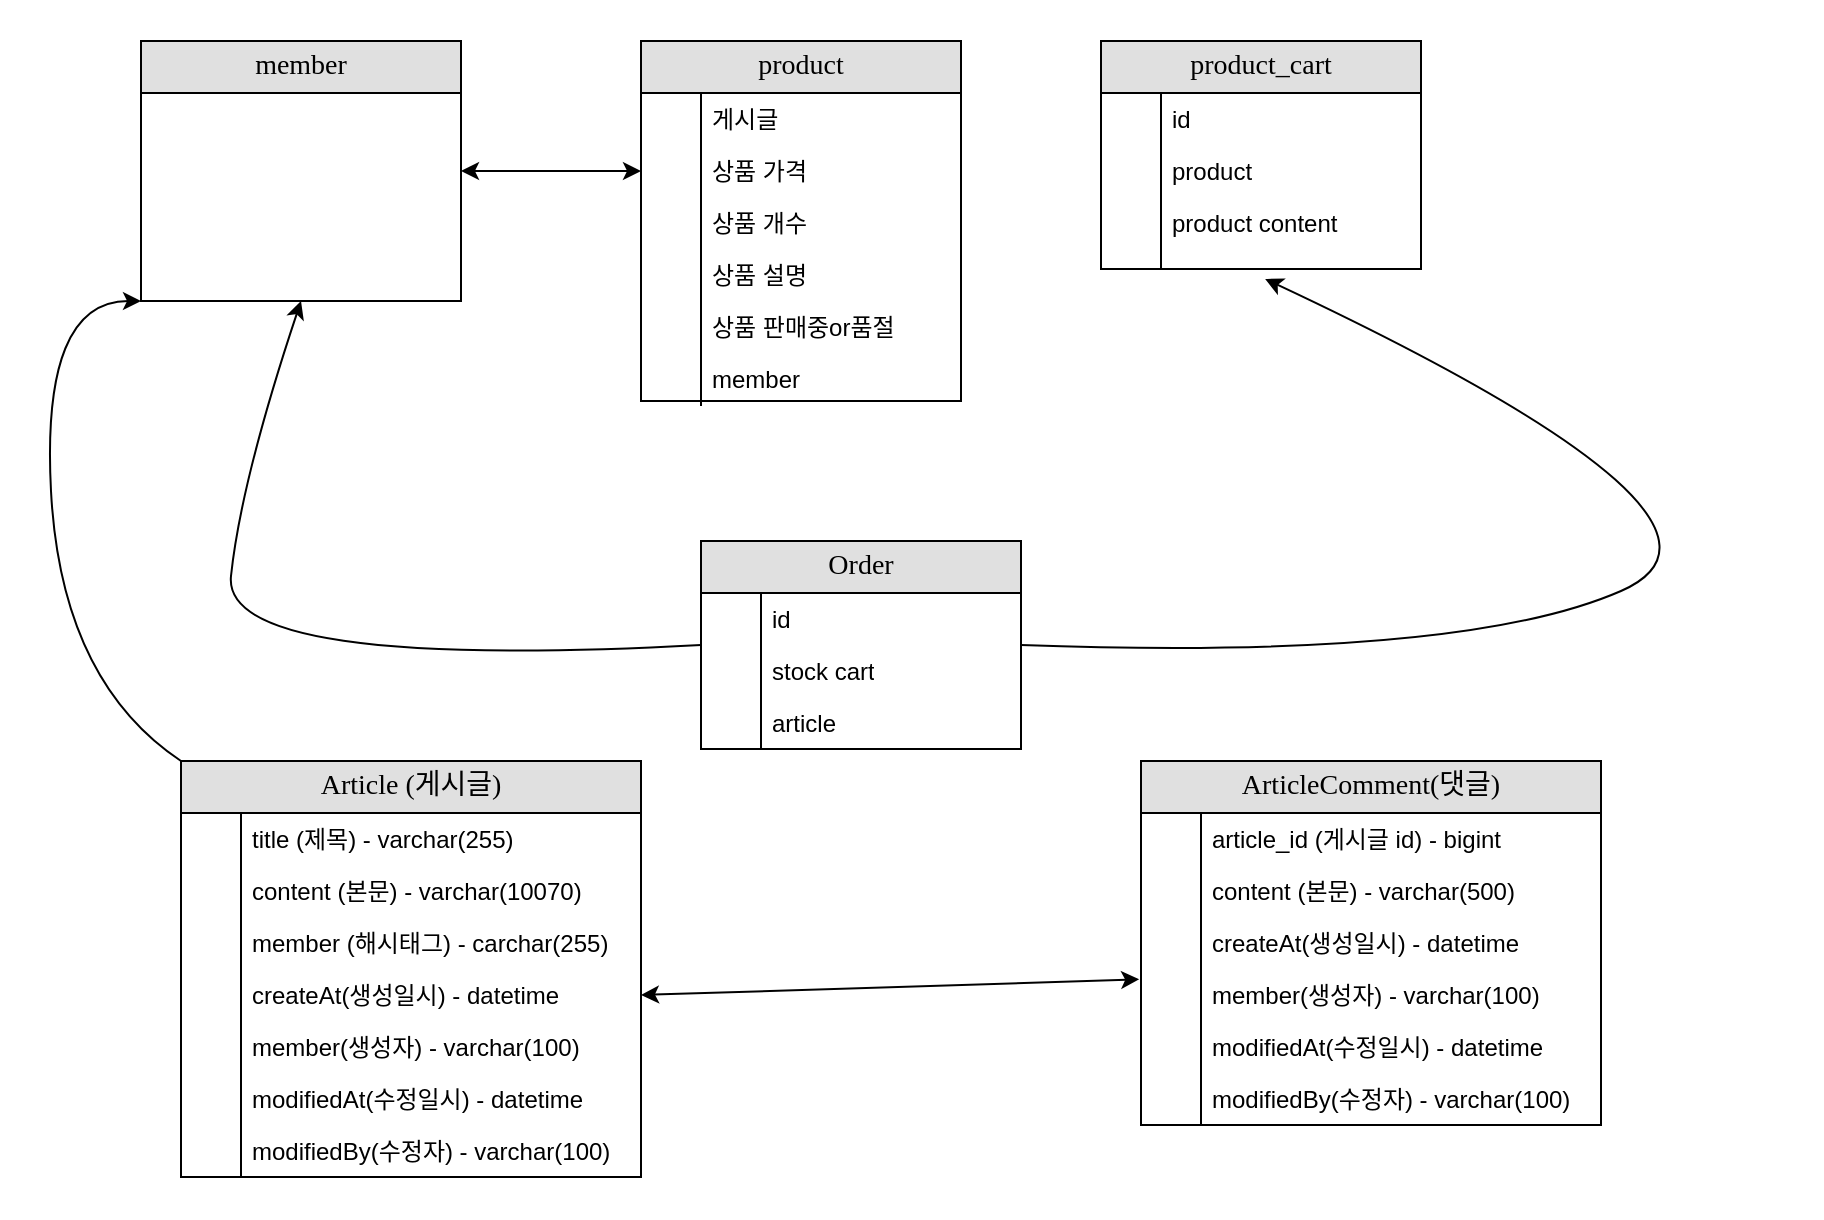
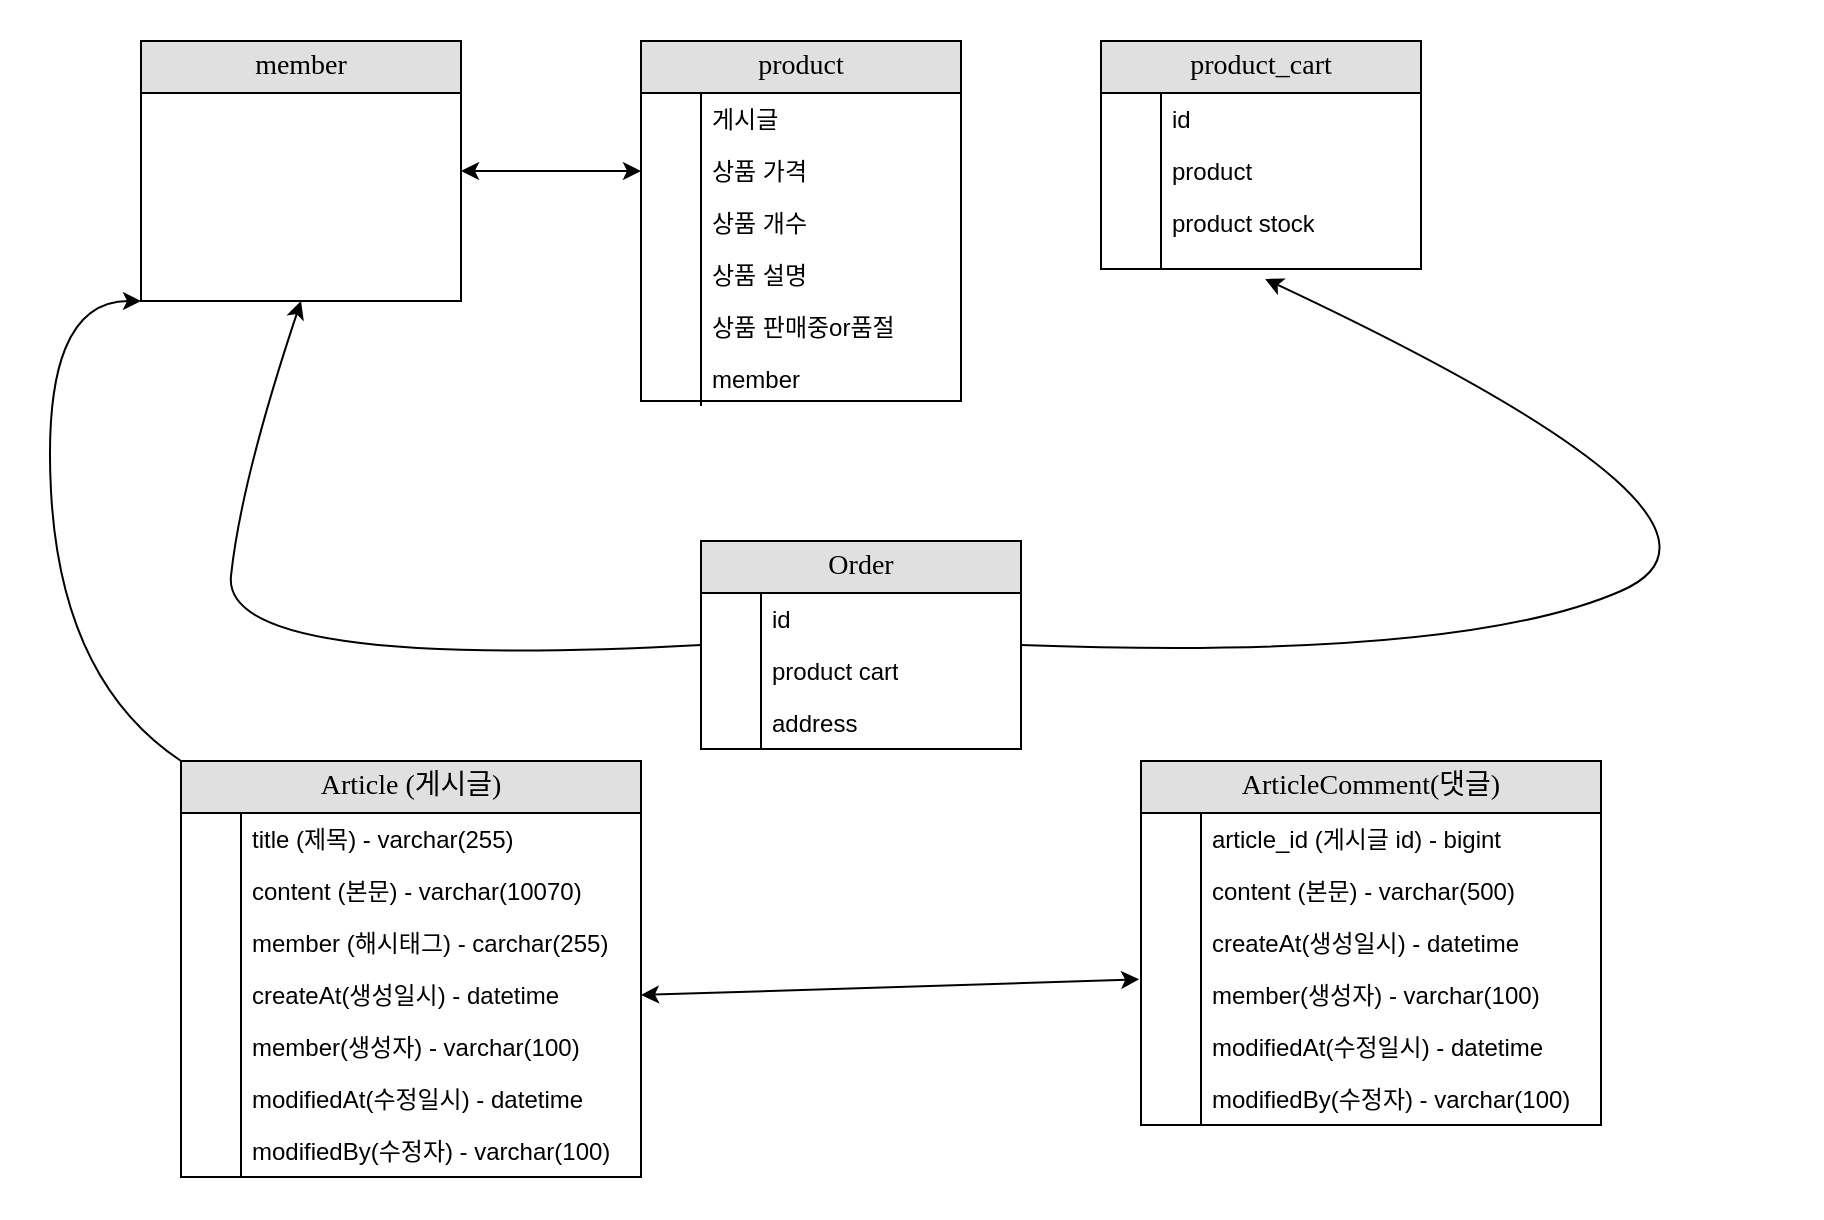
(1271, 225) -> (1257, 225)
(837, 673) -> (851, 673)
(814, 725) -> (820, 725)
